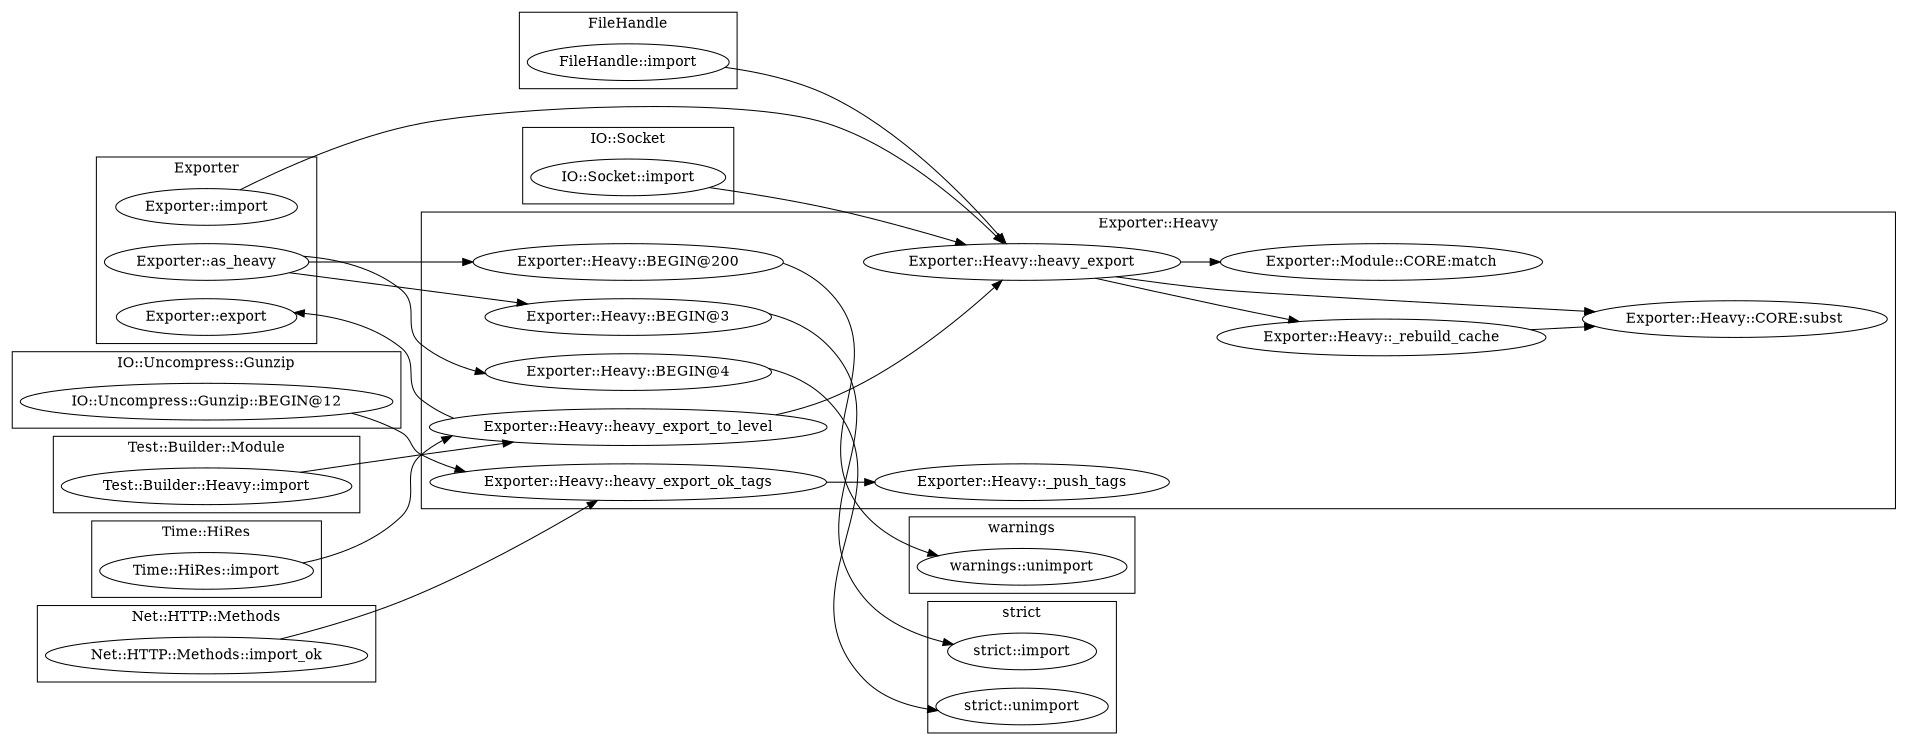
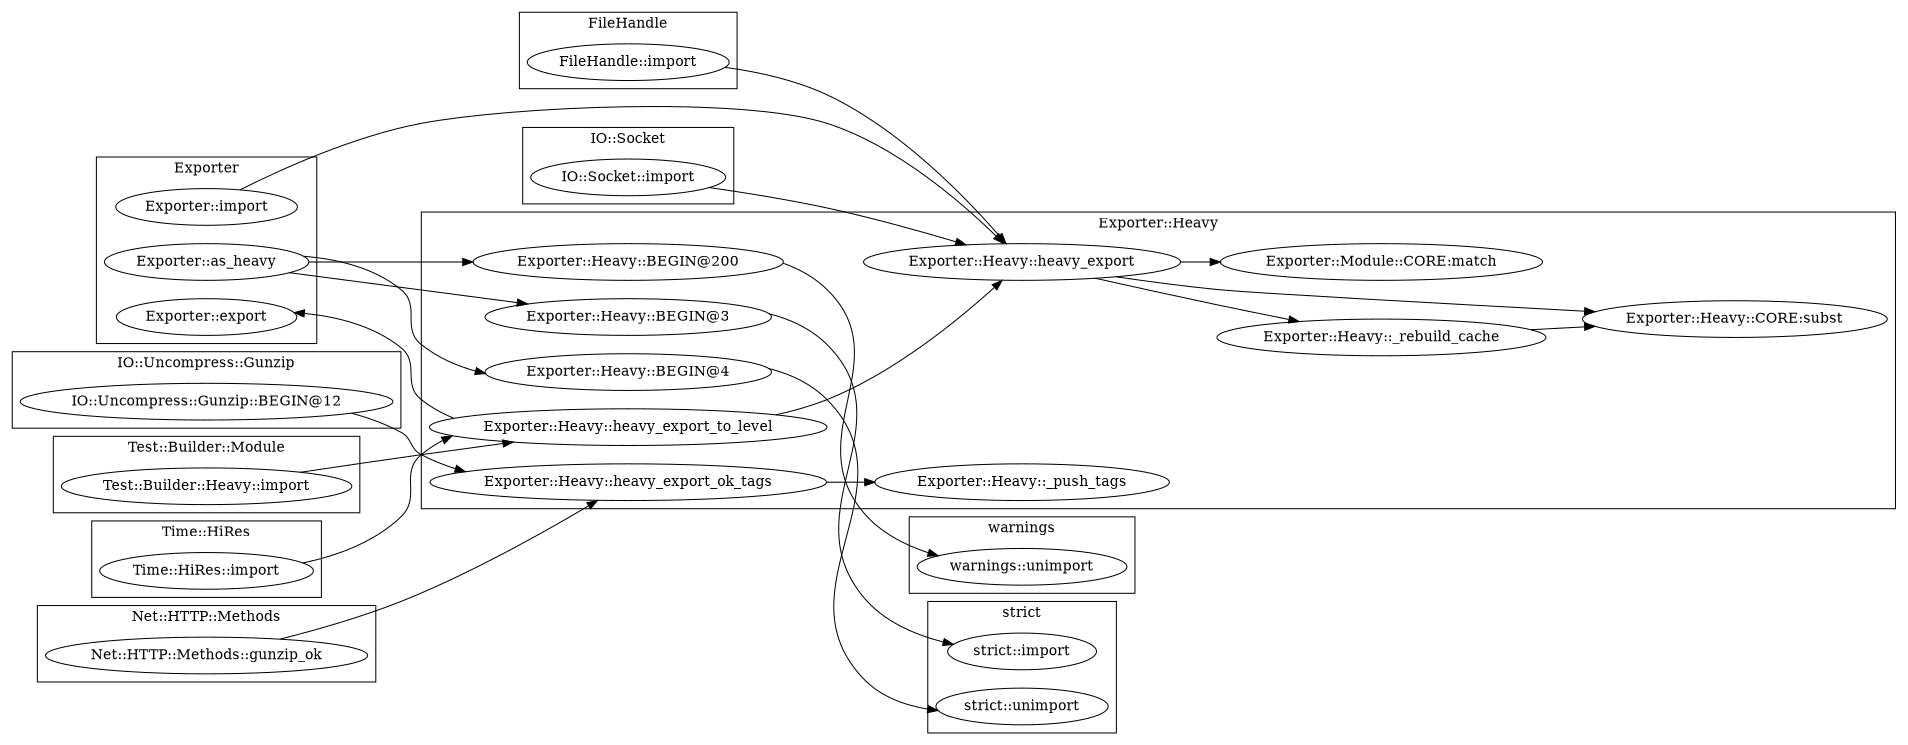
(207, 656) -> (207, 656)
